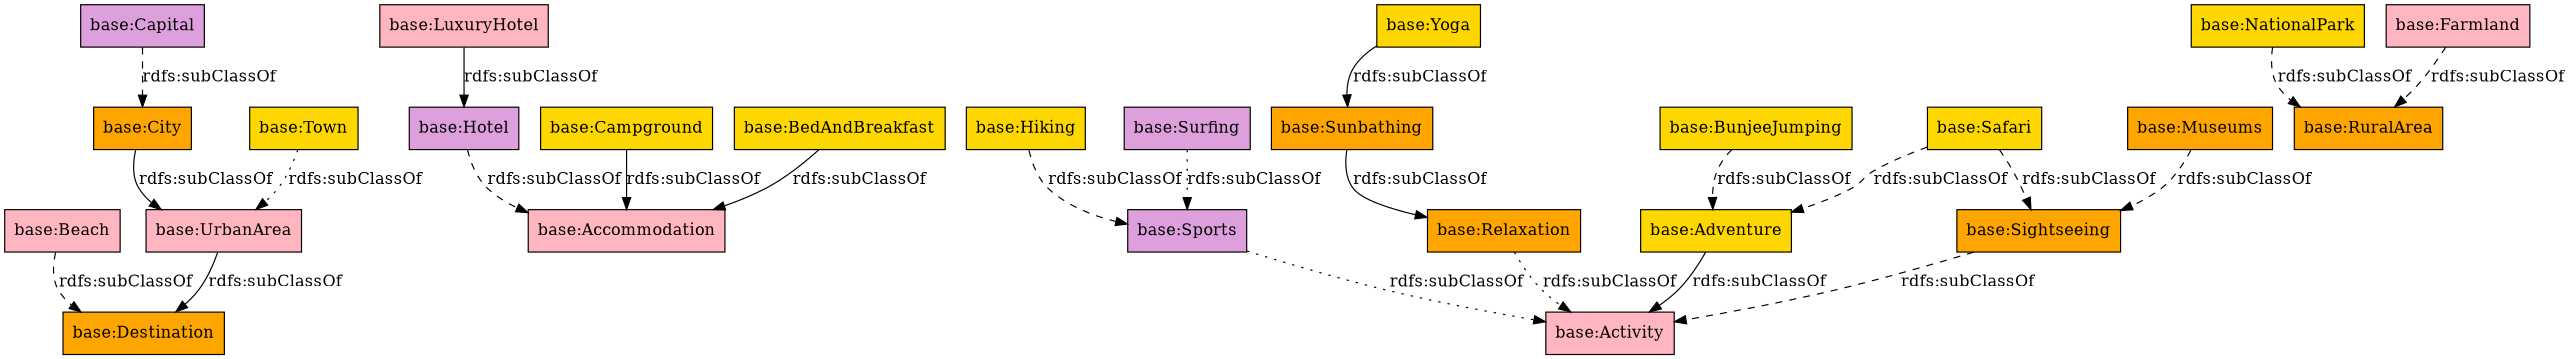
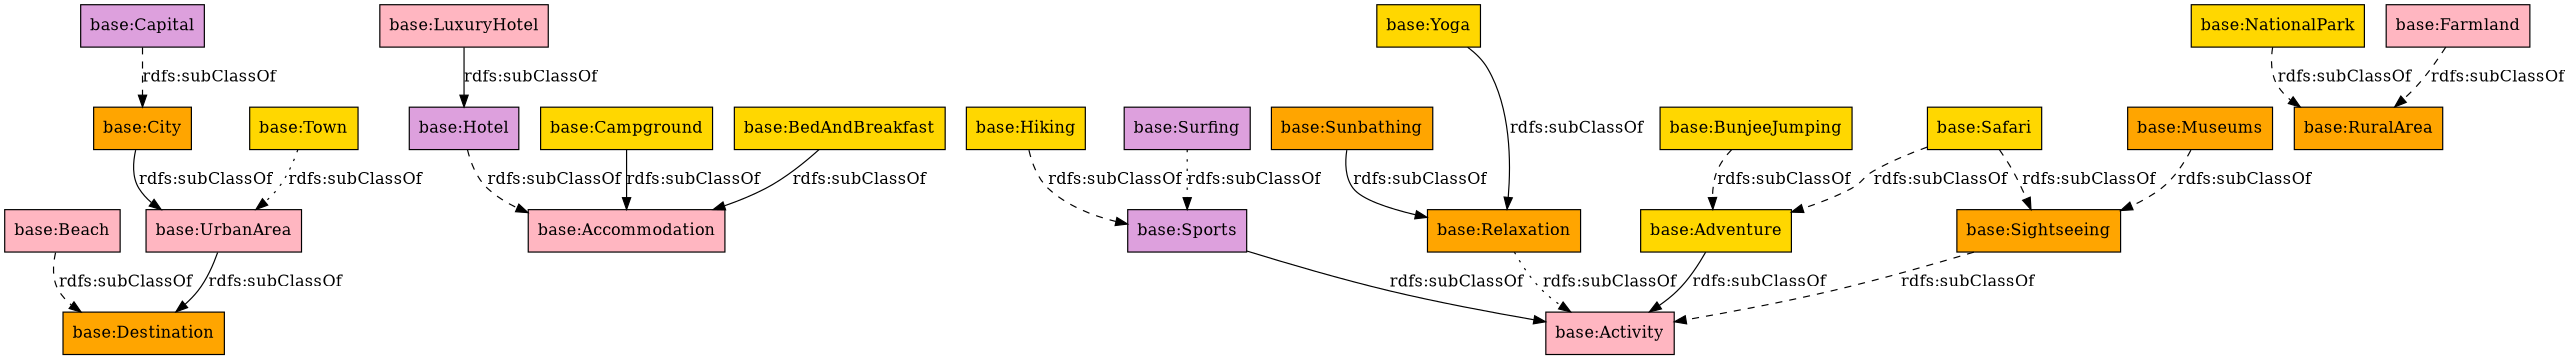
(1355, 66) -> (1505, 117)
(1389, 291) -> (1389, 291)
